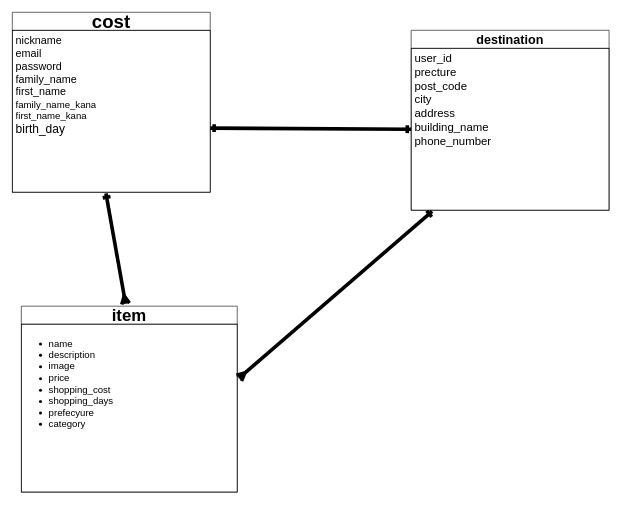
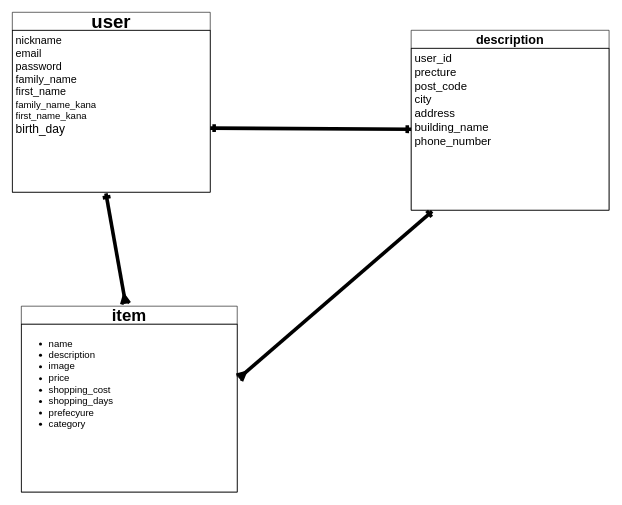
(111, 21) -> (111, 21)
(510, 39) -> (510, 39)
